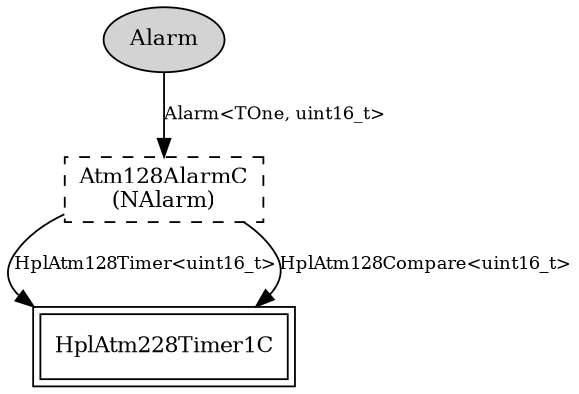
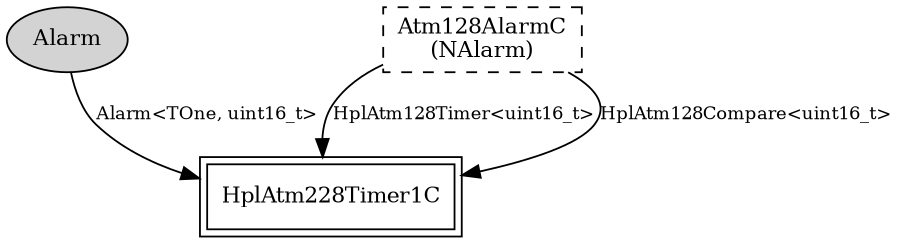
(164, 106) -> (112, 138)
